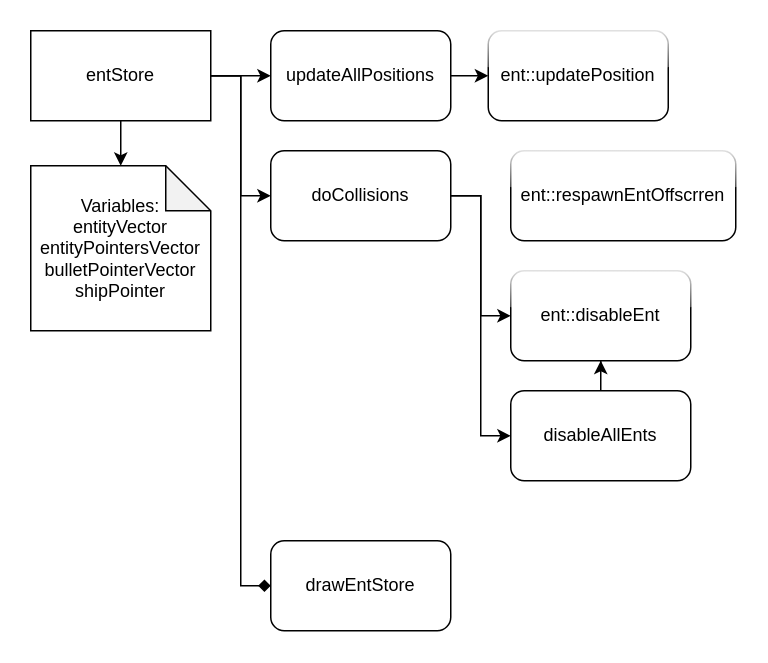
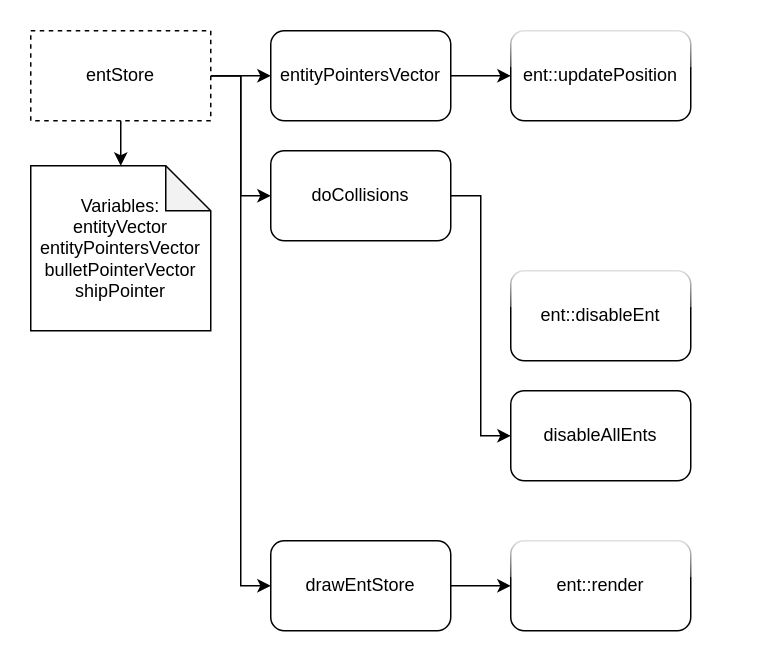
(121, 76) -> (121, 76)
(361, 76) -> (361, 76)
(578, 76) -> (601, 76)
(623, 196) -> none
(492, 316) -> none
(601, 371) -> none
(258, 586) -> (259, 586)
none -> (476, 586)
none -> (601, 586)
